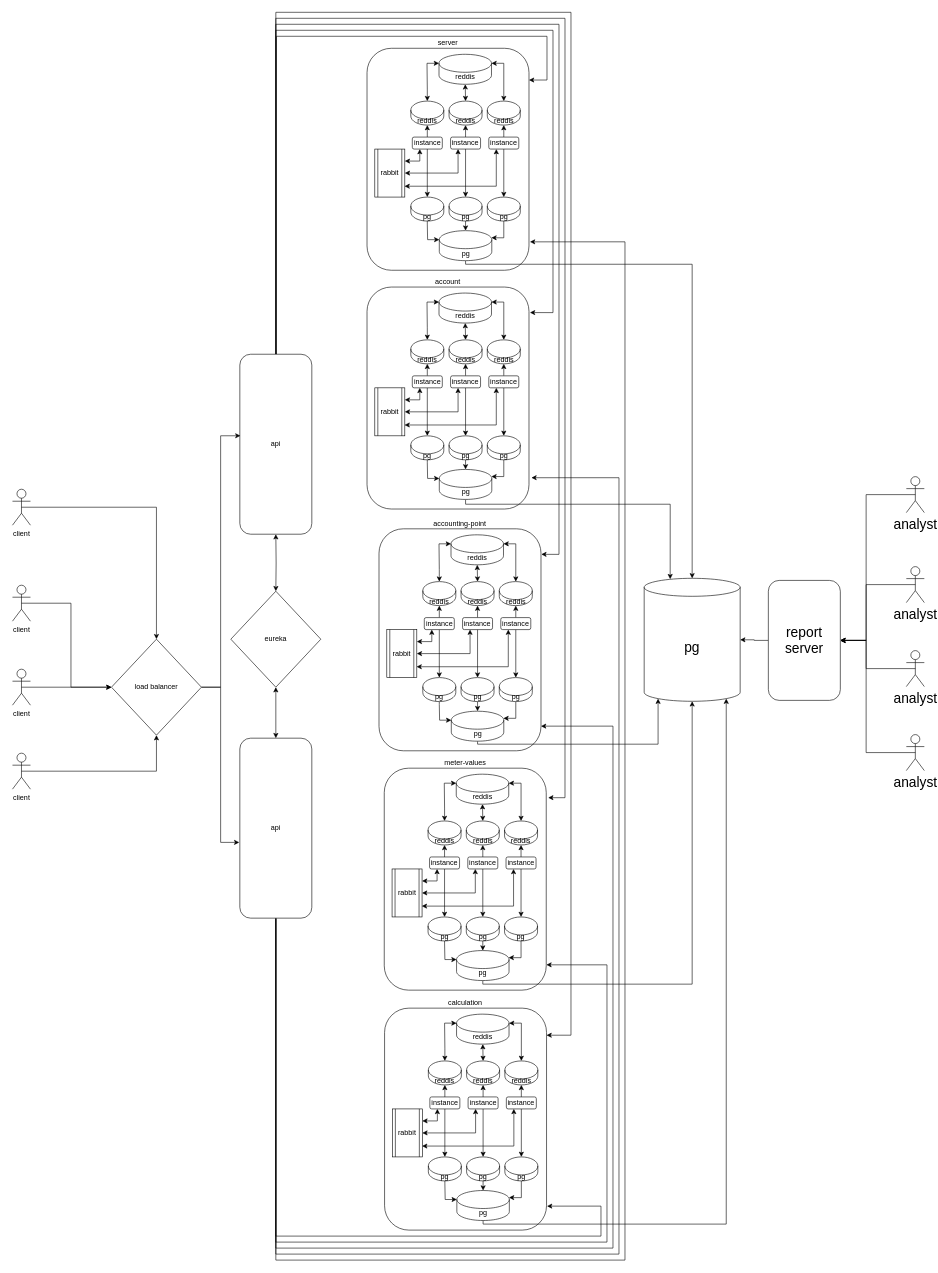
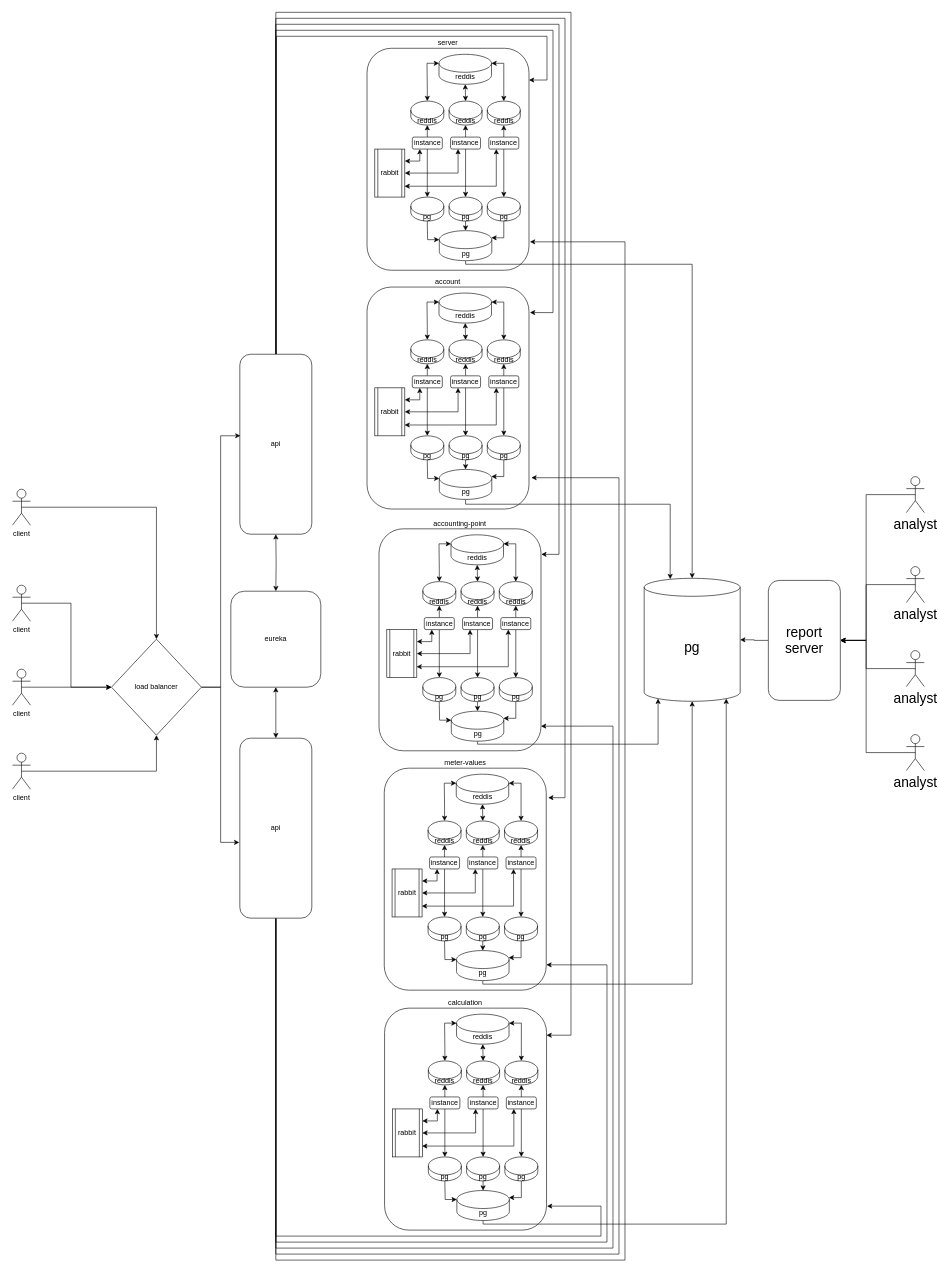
(276, 639) -> (276, 639)
